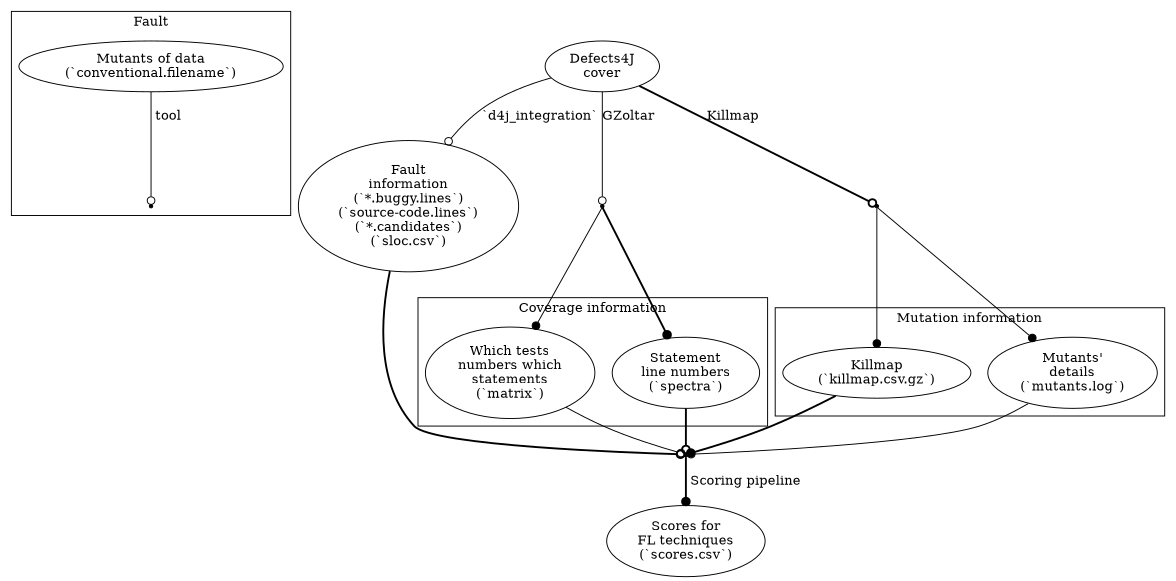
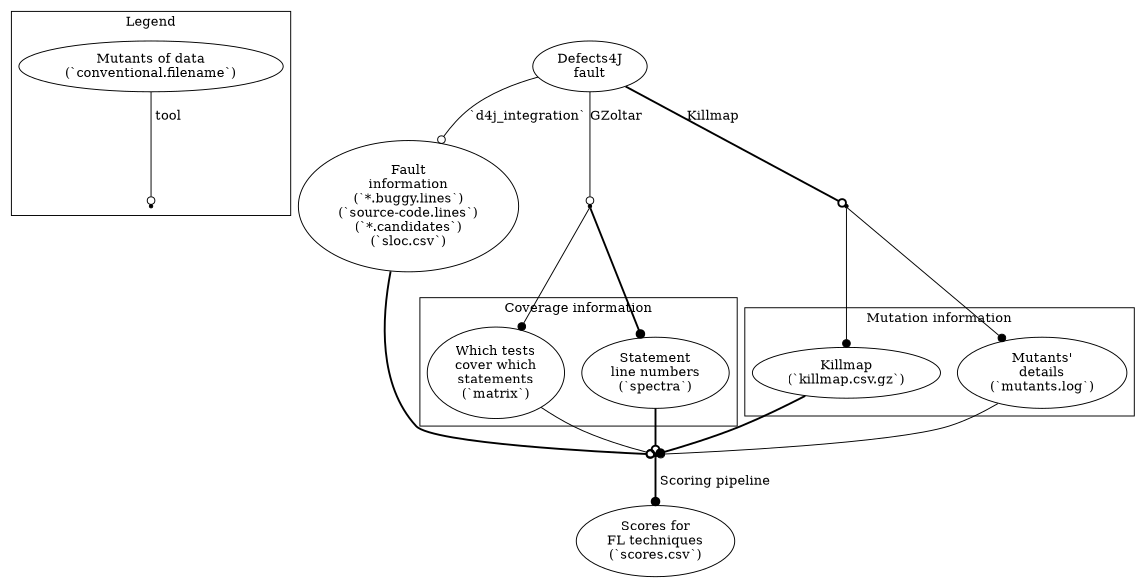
(151, 22) -> (151, 22)
(602, 66) -> (590, 66)
(510, 373) -> (496, 373)
